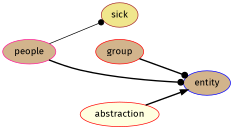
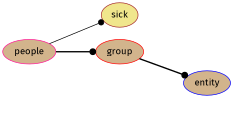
(112, 76) -> (73, 52)
(120, 114) -> none
